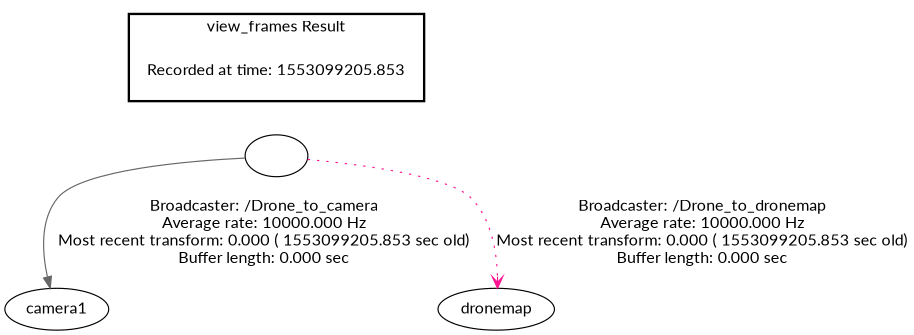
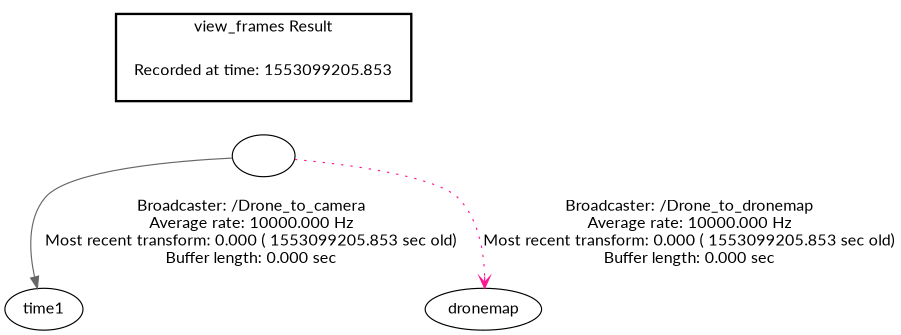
(57, 309) -> (44, 309)
